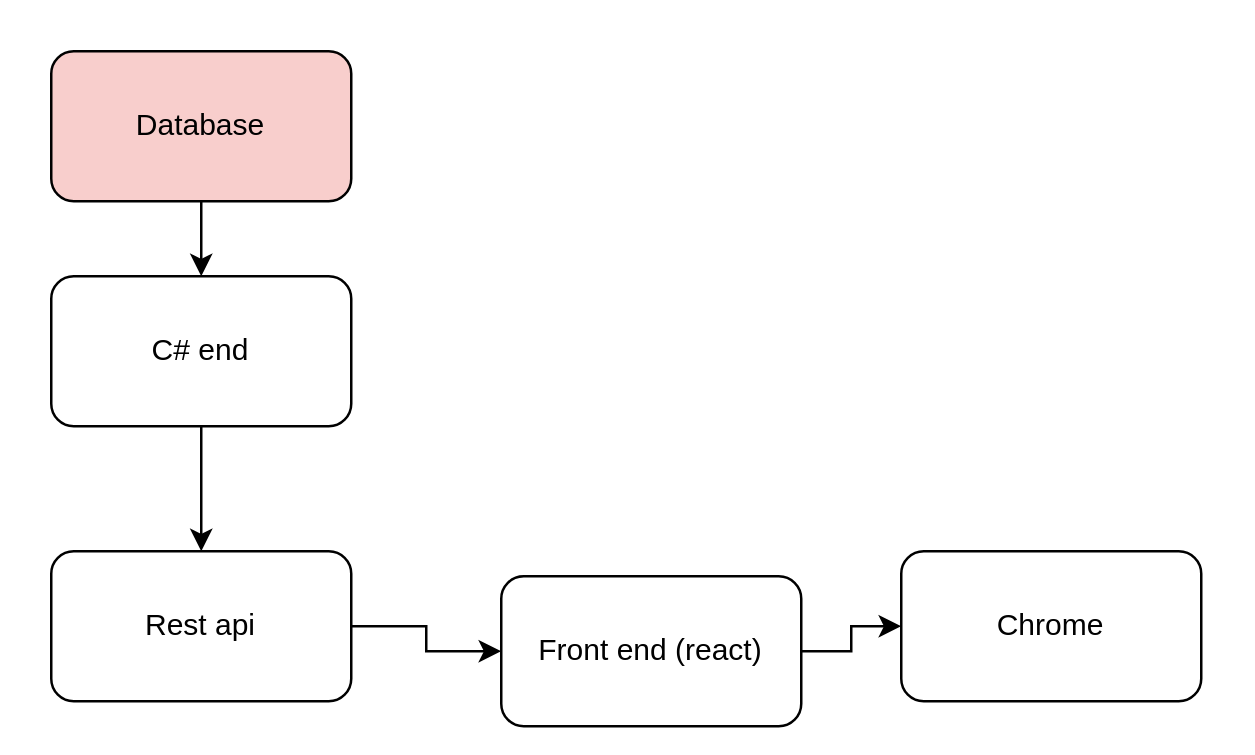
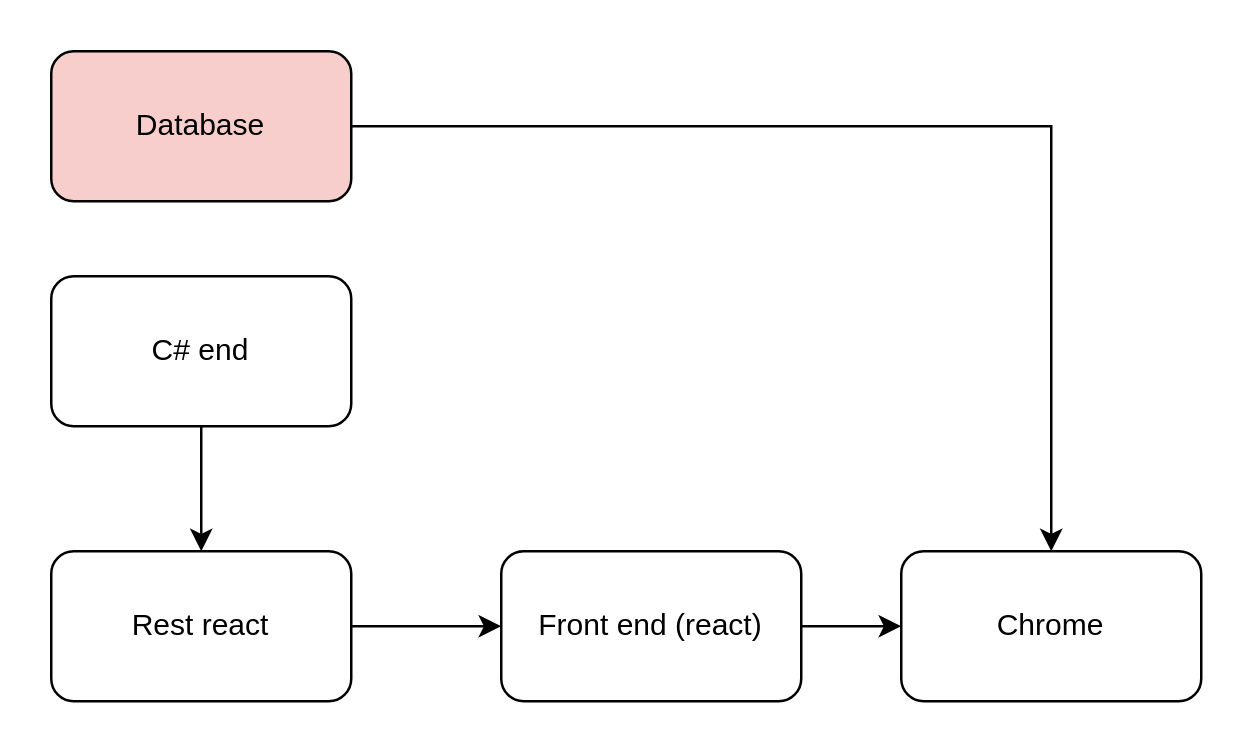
(201, 247) -> (905, 126)
(201, 626) -> (201, 626)
(651, 651) -> (651, 626)
